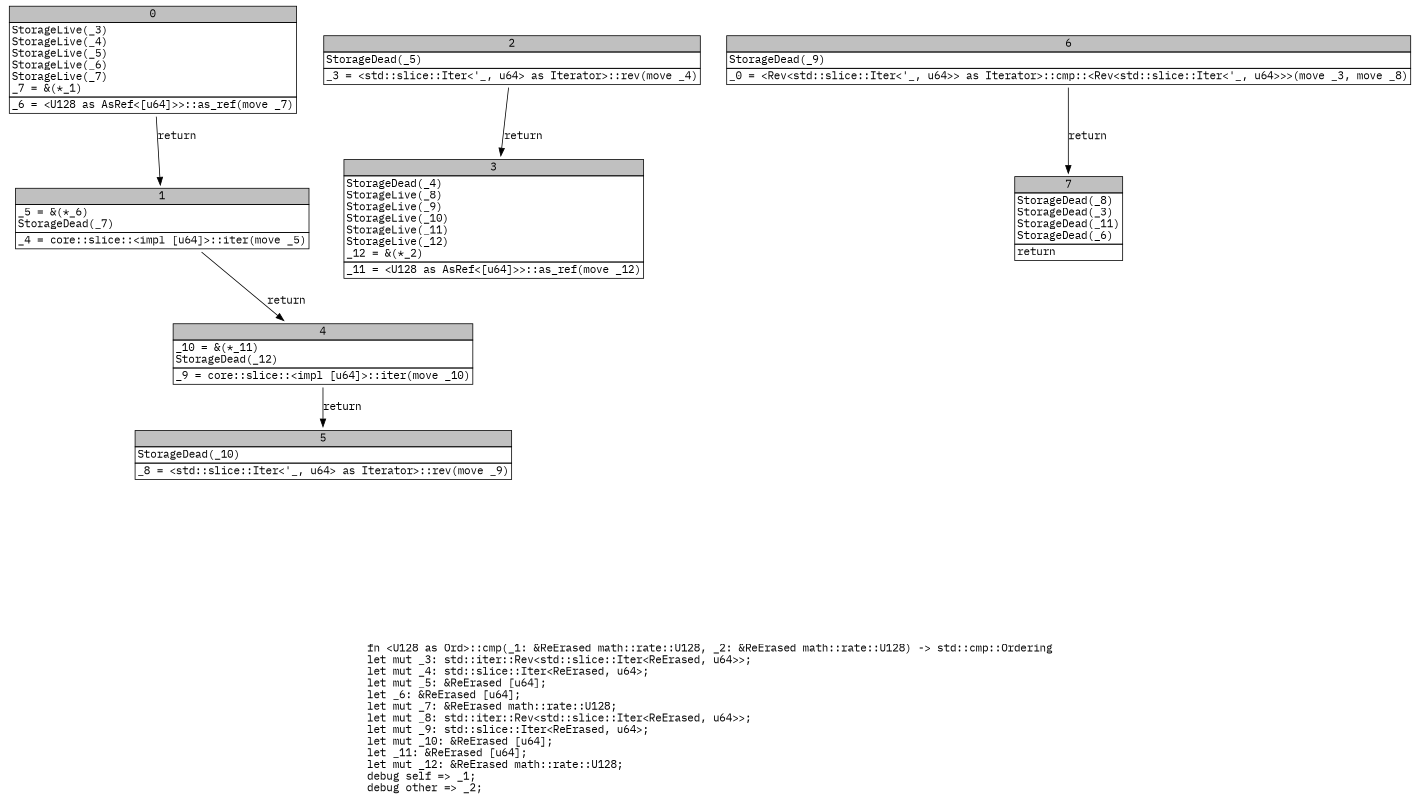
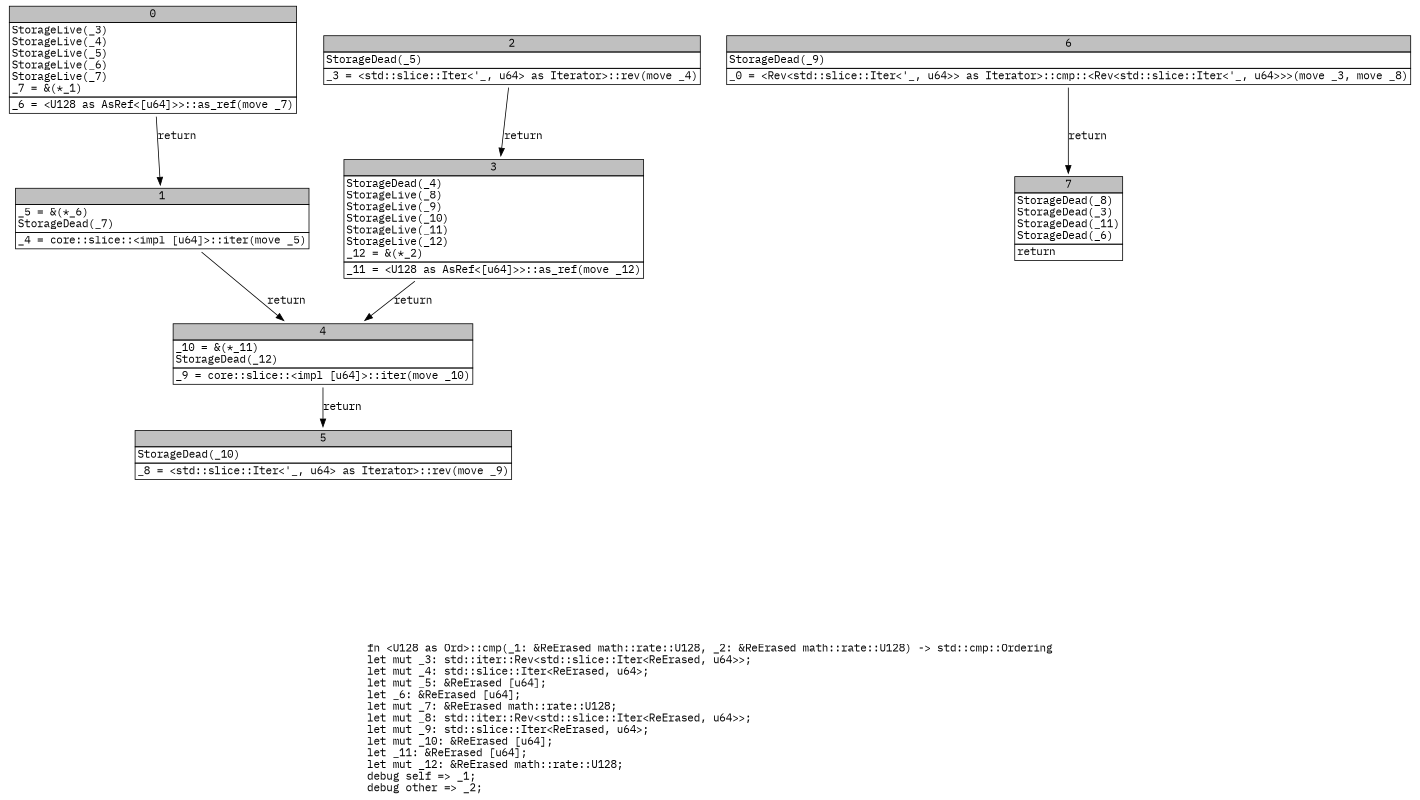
none -> (393, 298)
